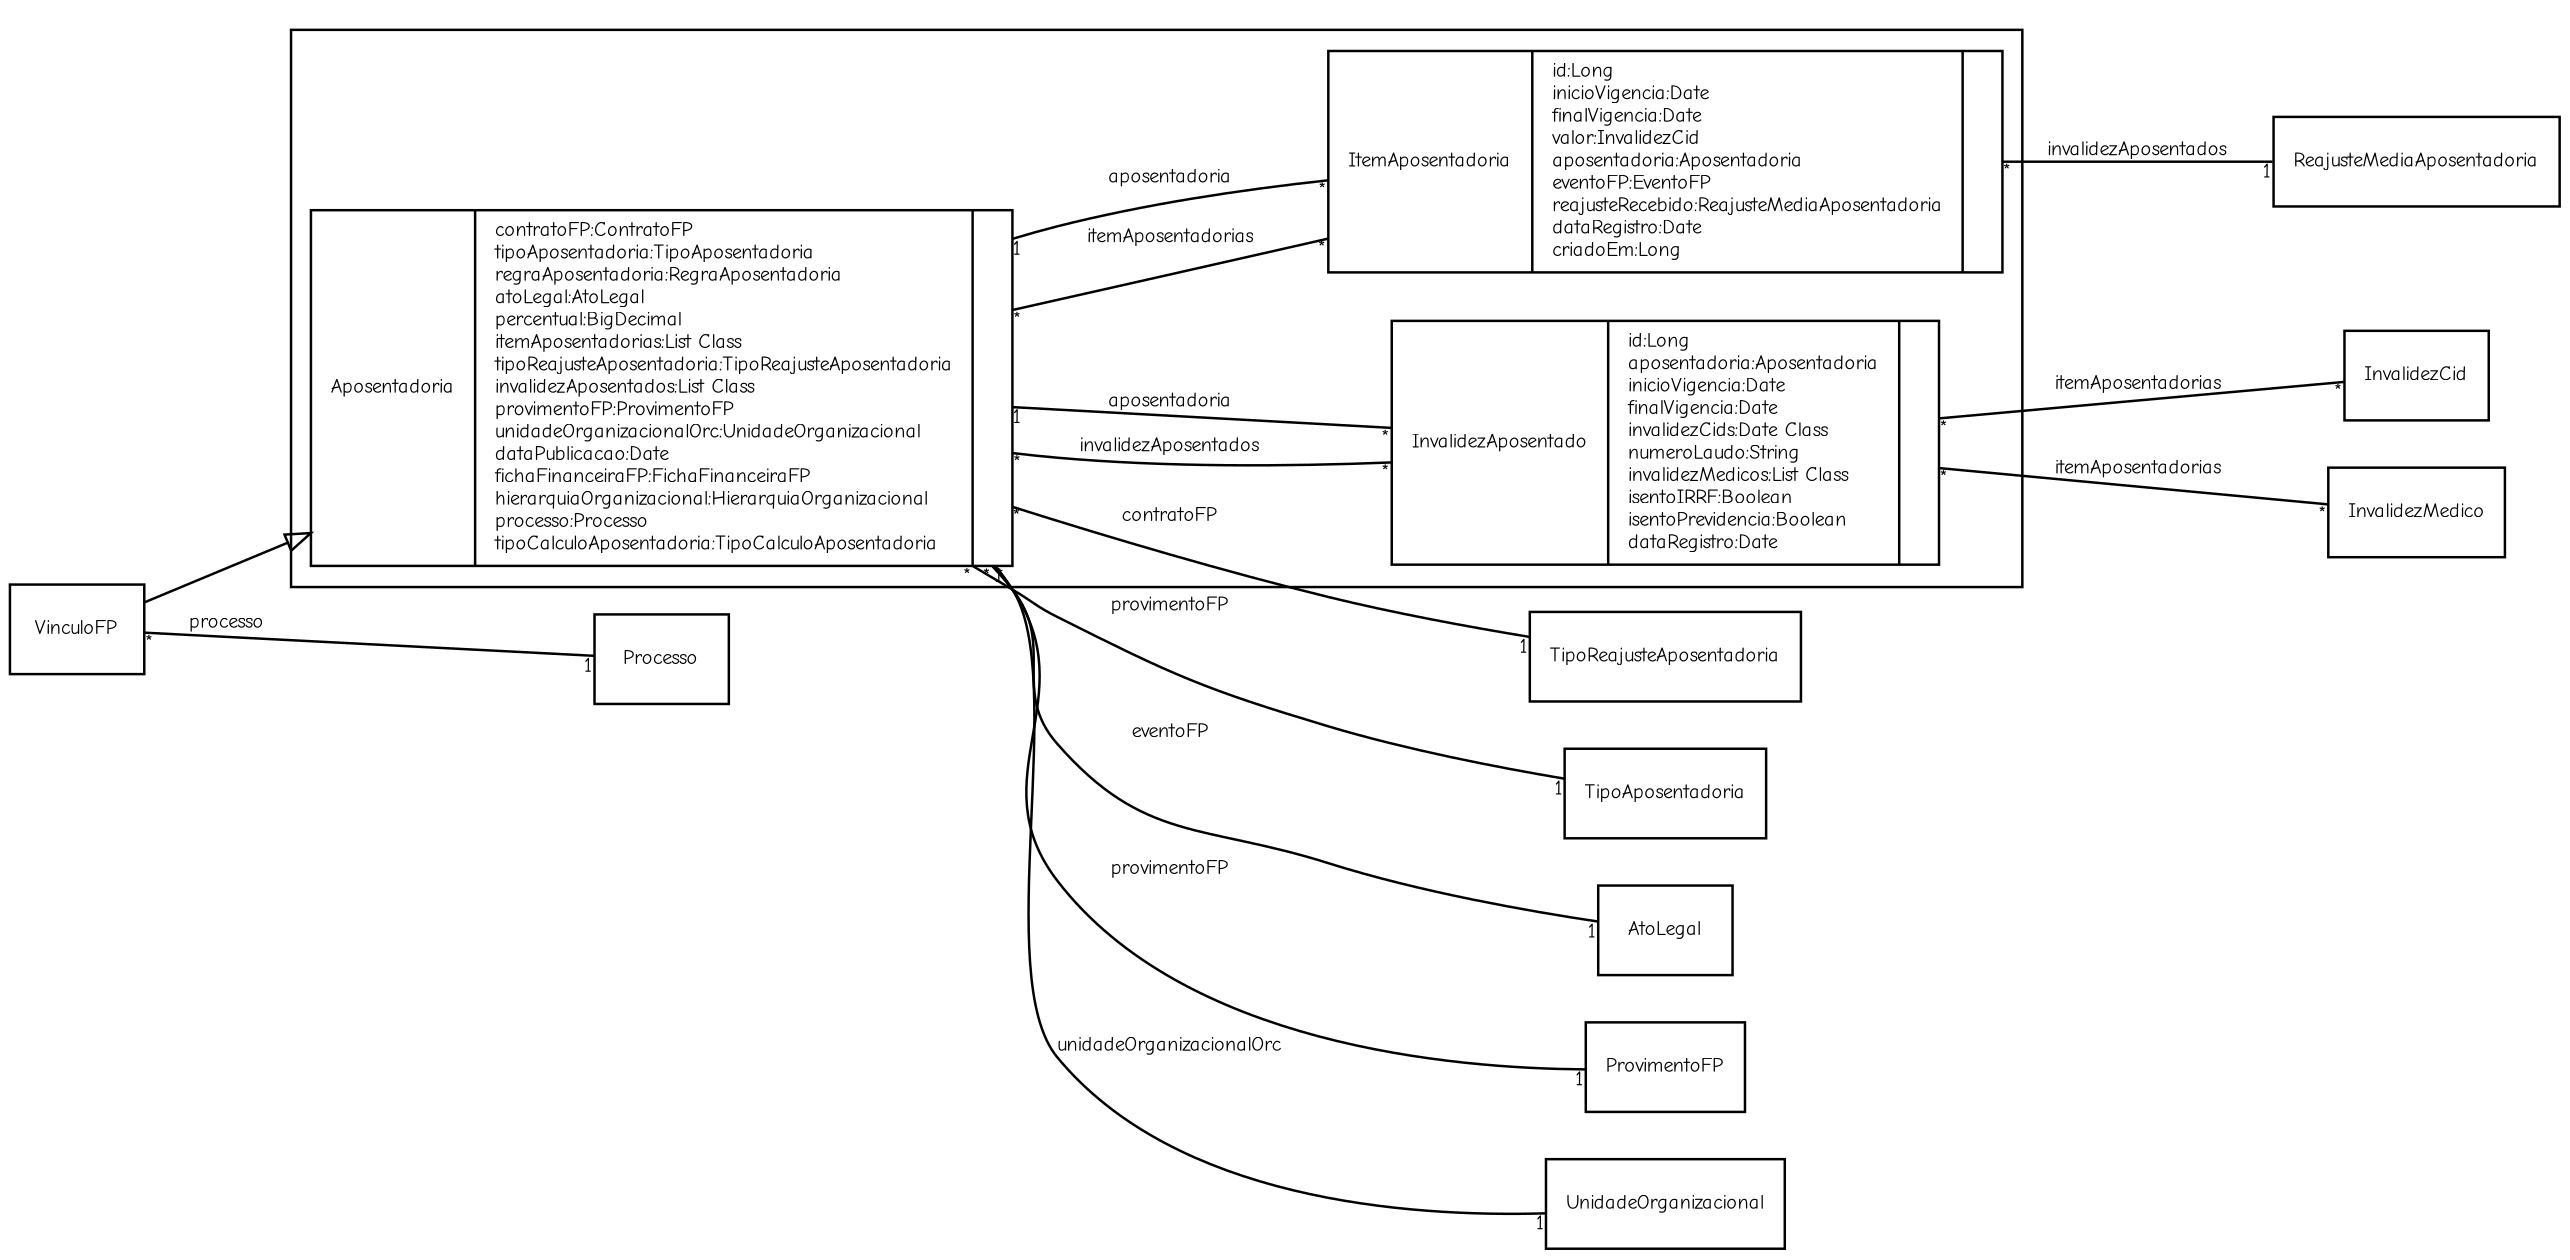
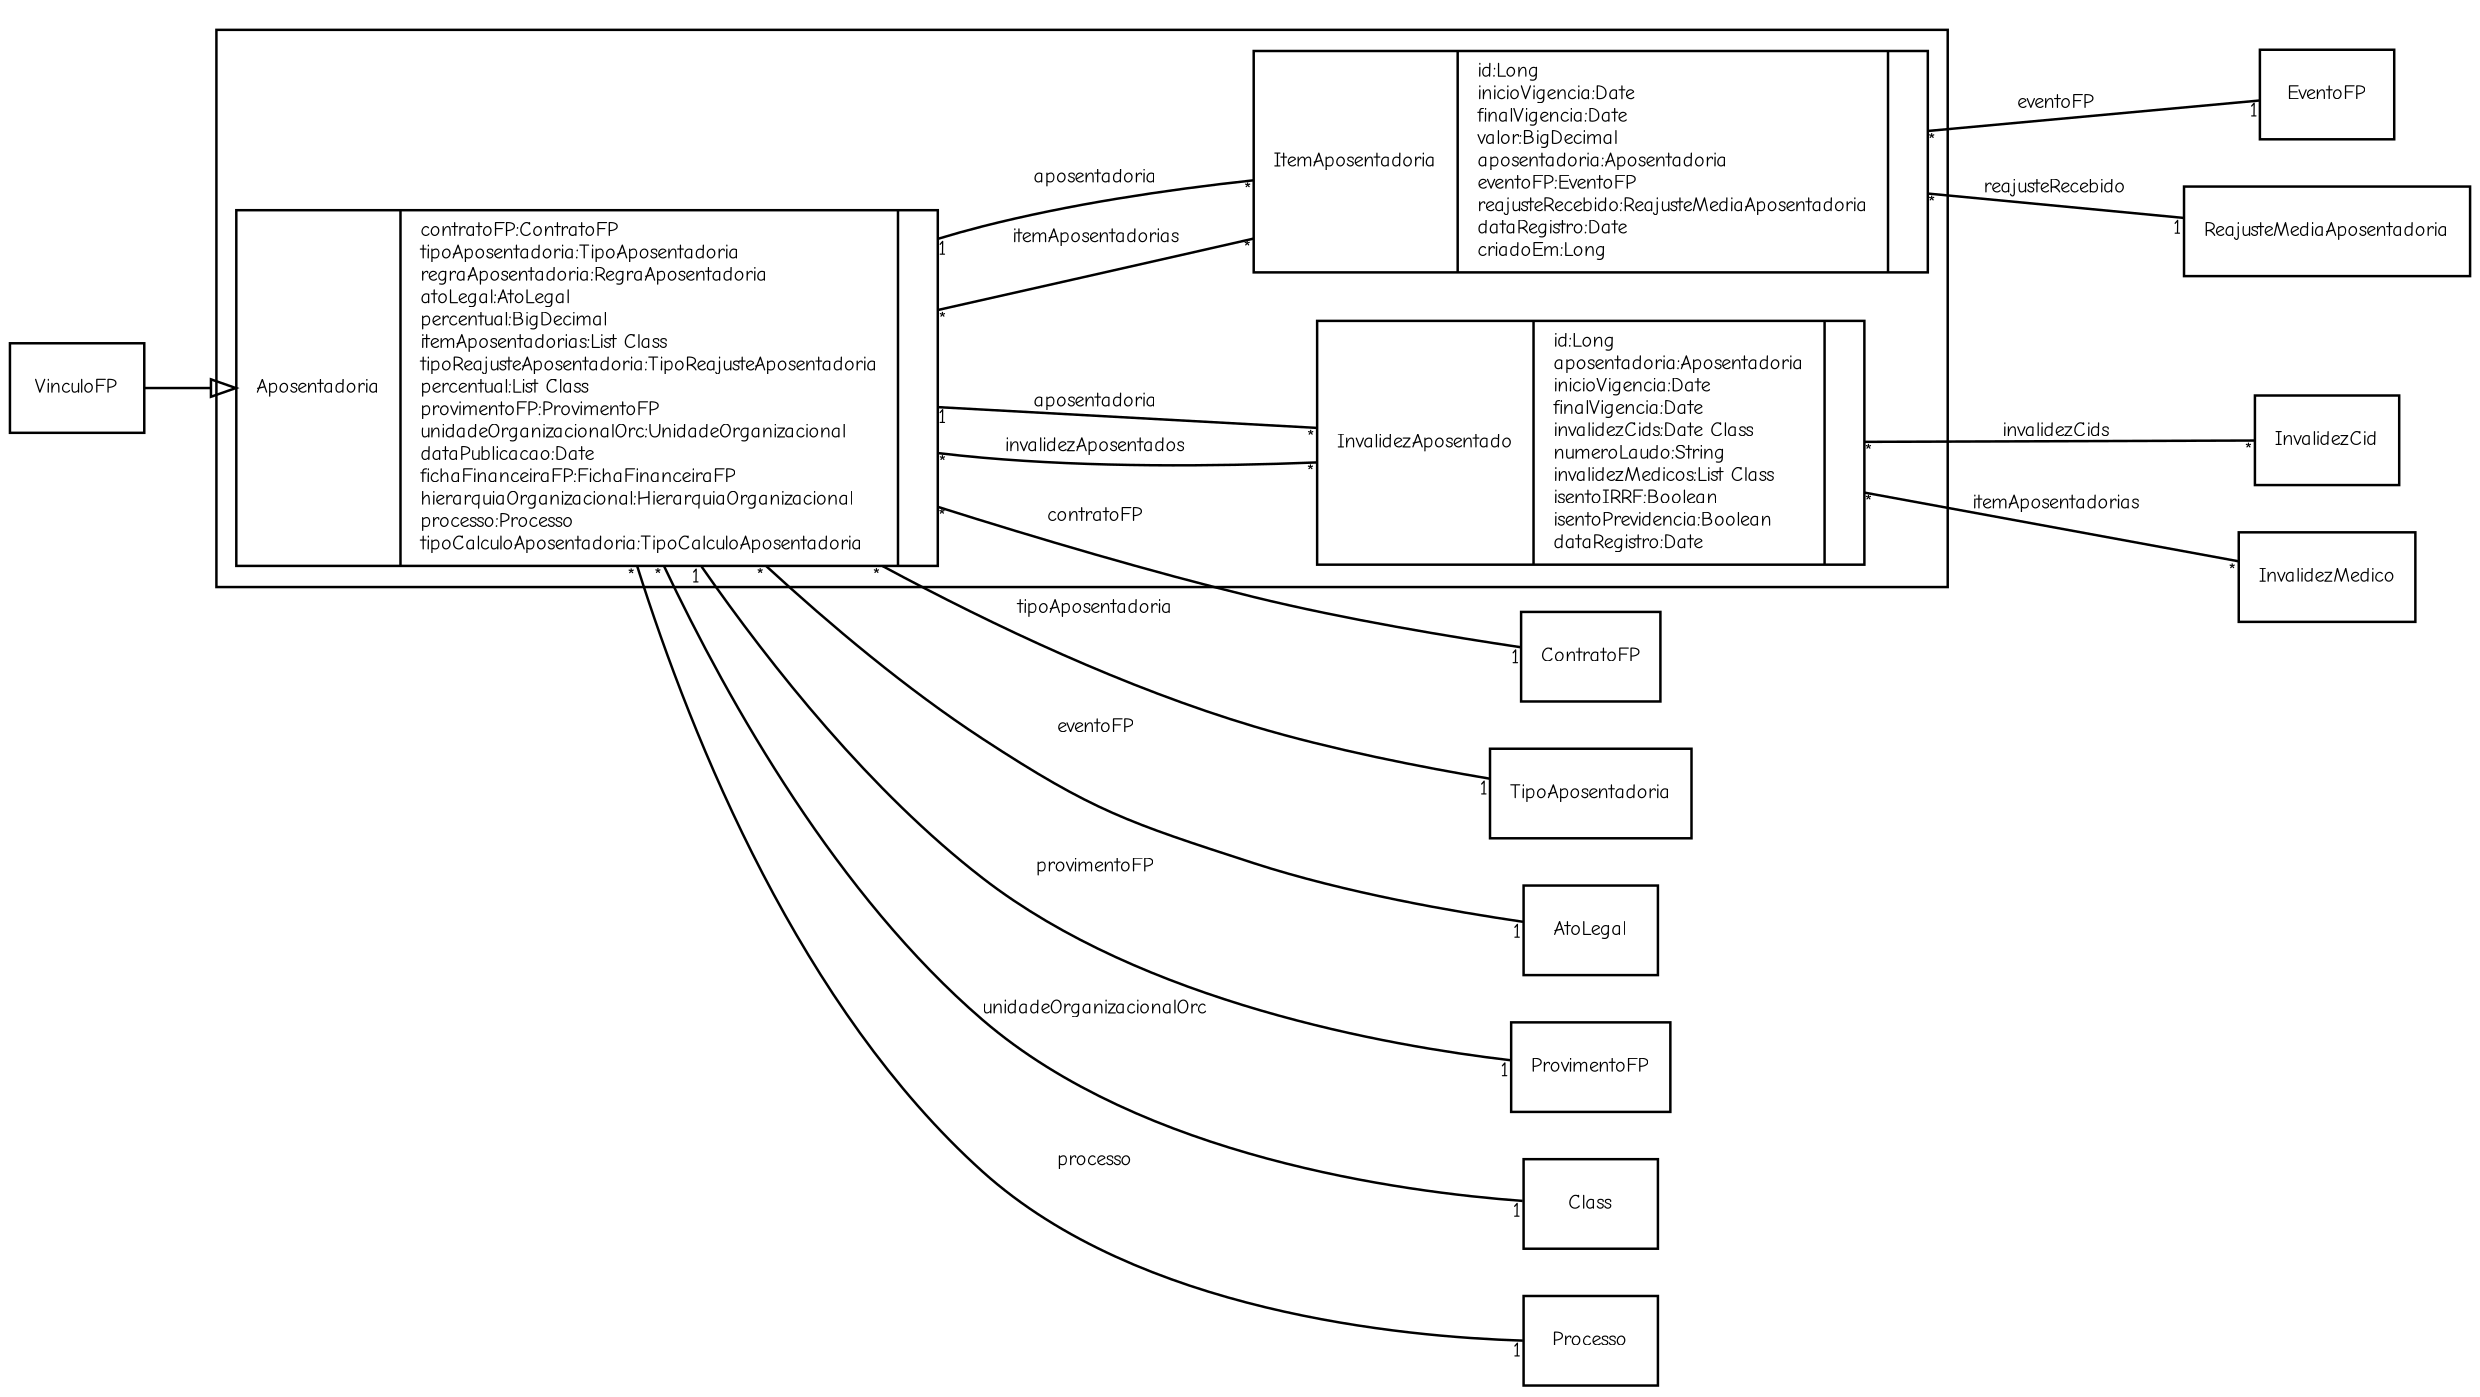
none -> (2327, 95)
(1627, 138) -> (1548, 138)
(2138, 150) -> (2056, 188)
(2138, 384) -> (2056, 432)
(626, 387) -> (505, 387)
(1170, 606) -> (1096, 608)
(370, 644) -> (938, 1126)
(1665, 657) -> (1591, 657)
(1665, 1204) -> (1591, 1204)
